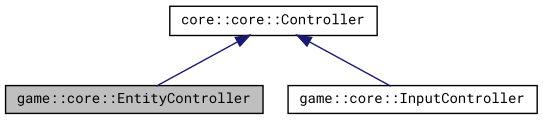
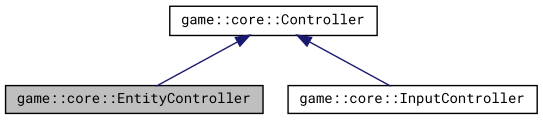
(273, 21) -> (273, 21)
